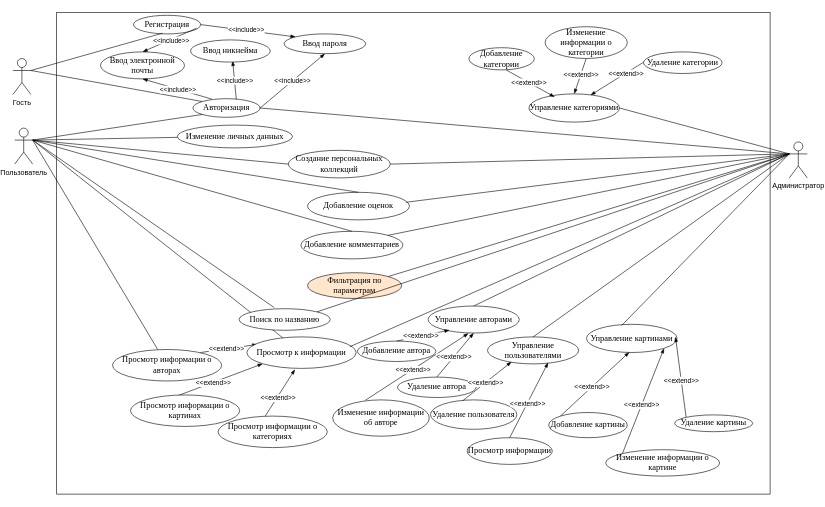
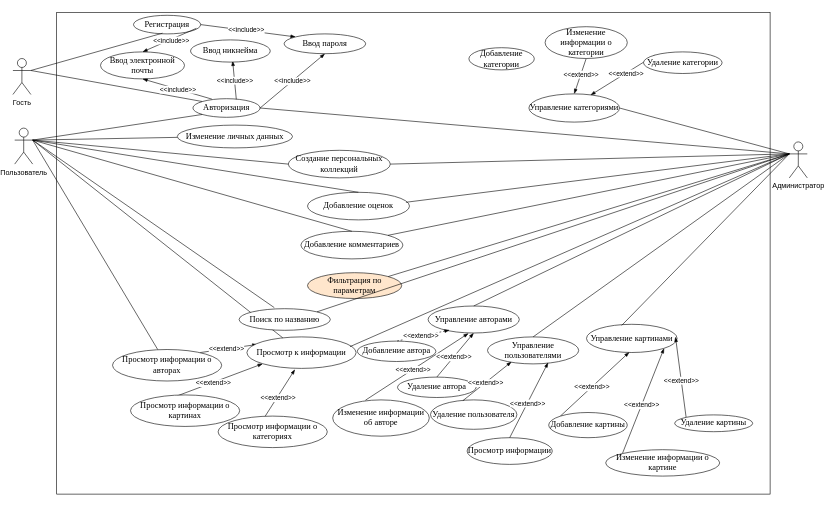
(529, 83) -> none
(440, 332) -> (440, 332)
